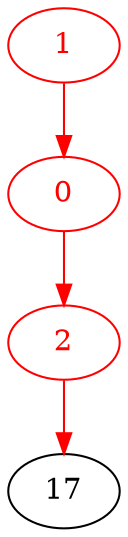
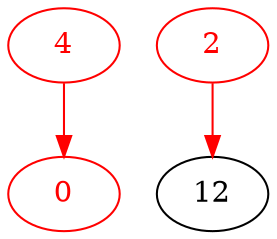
(64, 45) -> (64, 45)
(64, 258) -> none
(64, 491) -> (213, 194)
